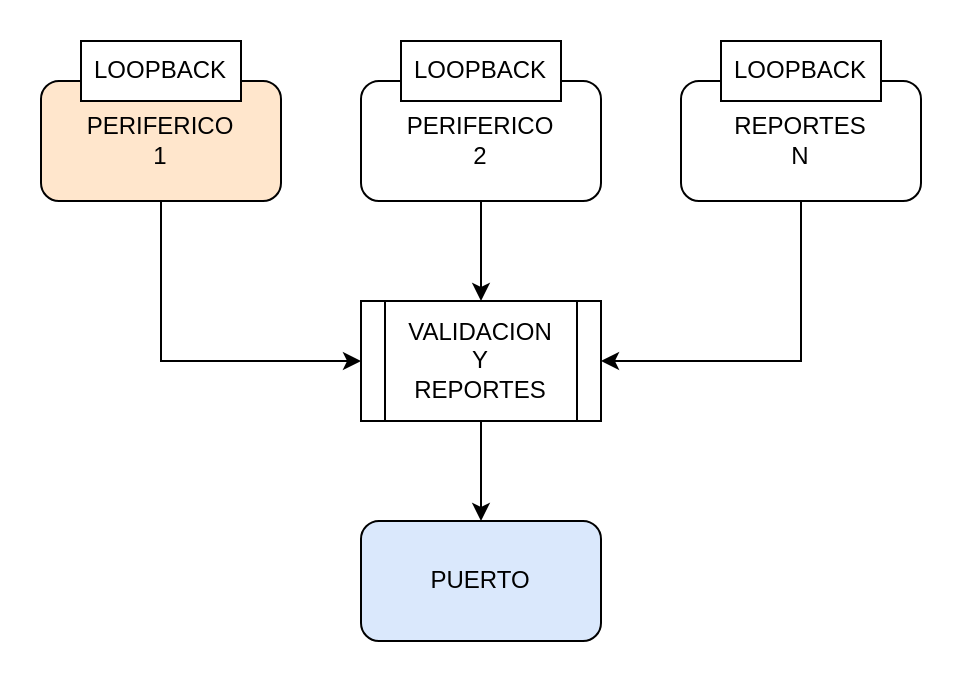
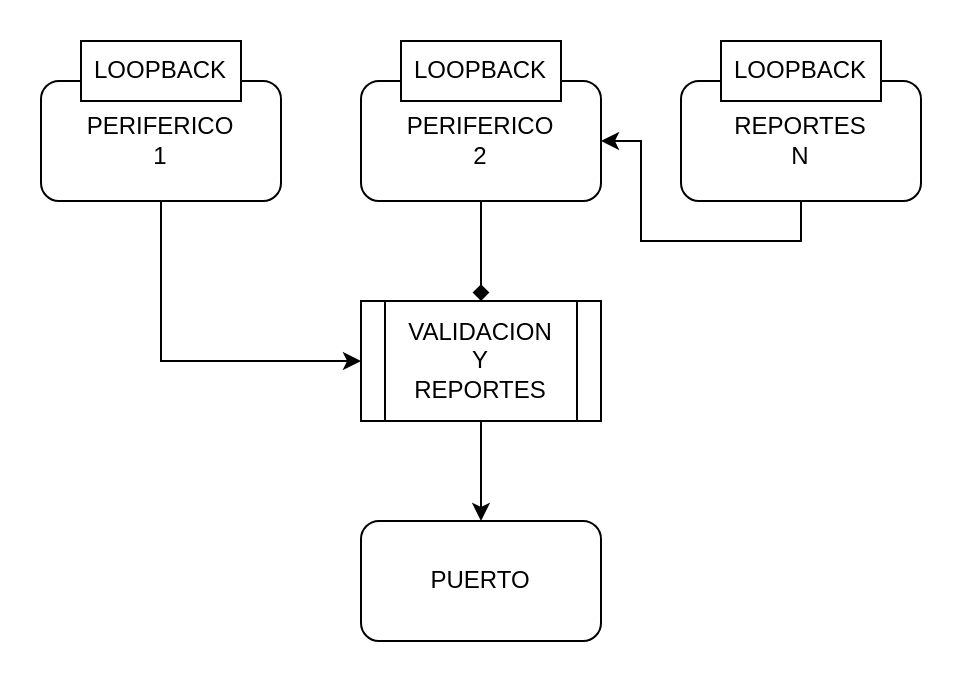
(161, 141) -> (161, 141)
(481, 286) -> (481, 285)
(769, 361) -> (659, 241)
(481, 581) -> (481, 581)
